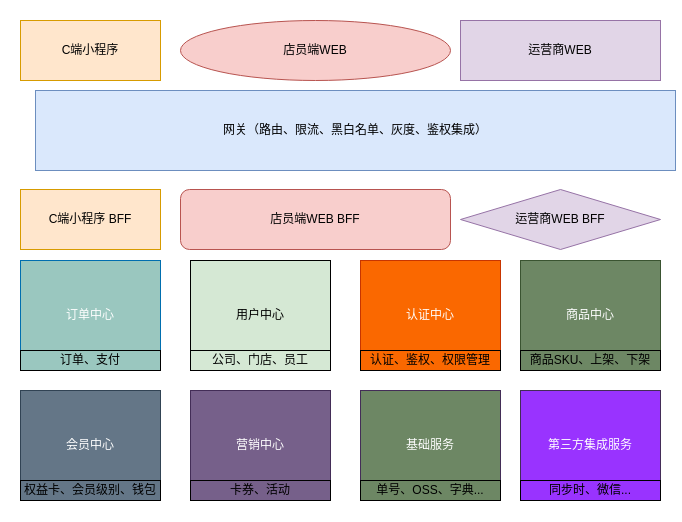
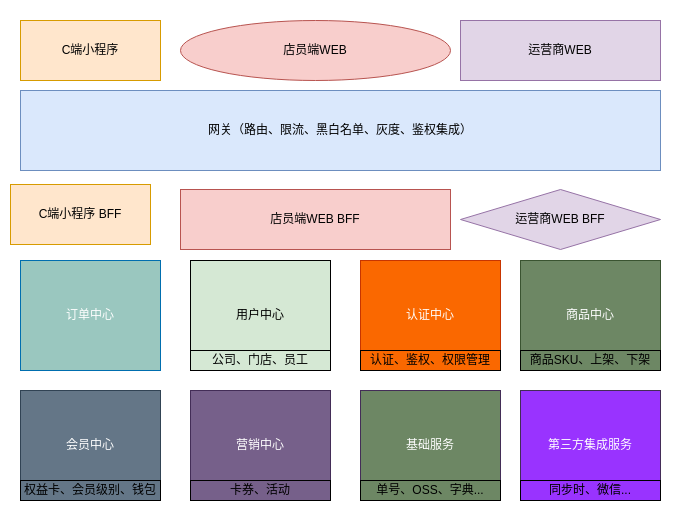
(356, 131) -> (341, 131)
(91, 220) -> (81, 215)
(316, 220) -> (316, 220)
(91, 361) -> none
